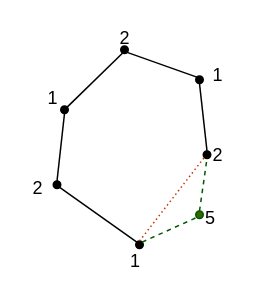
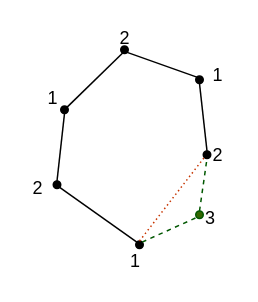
(211, 218) -> (211, 218)
